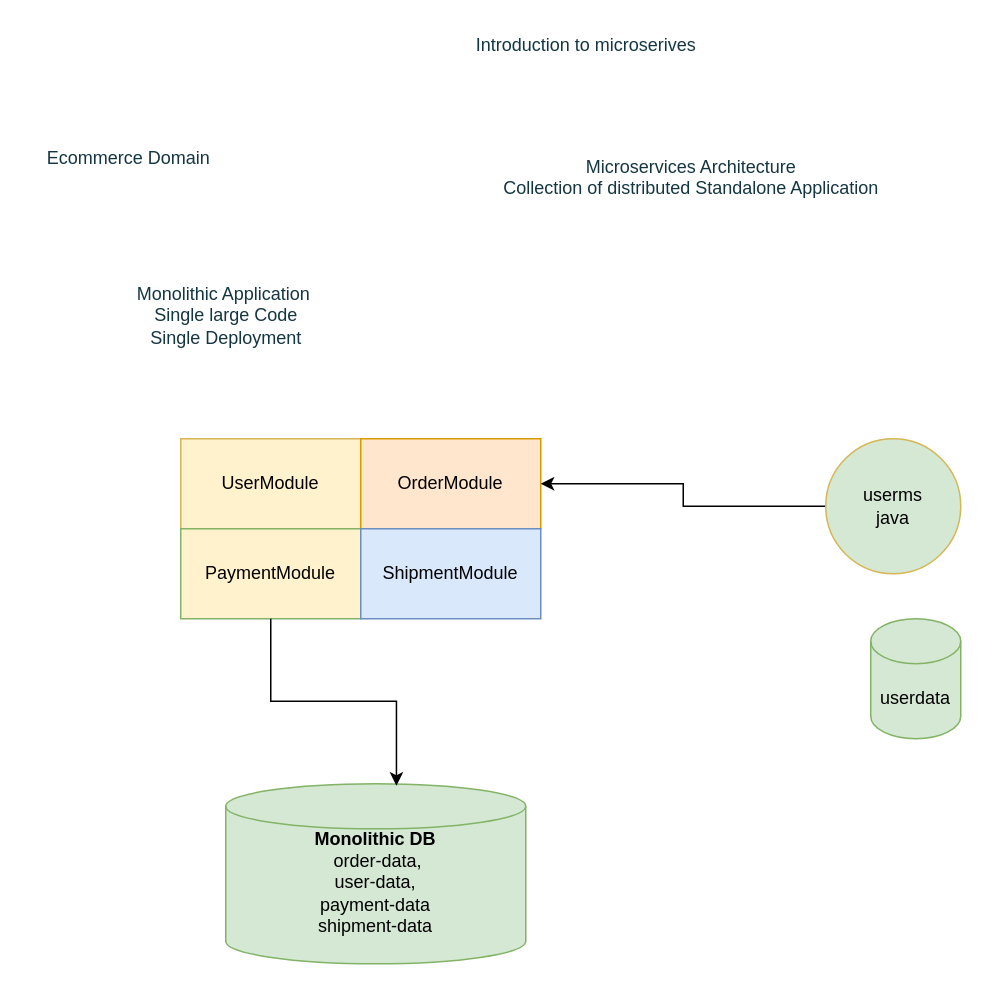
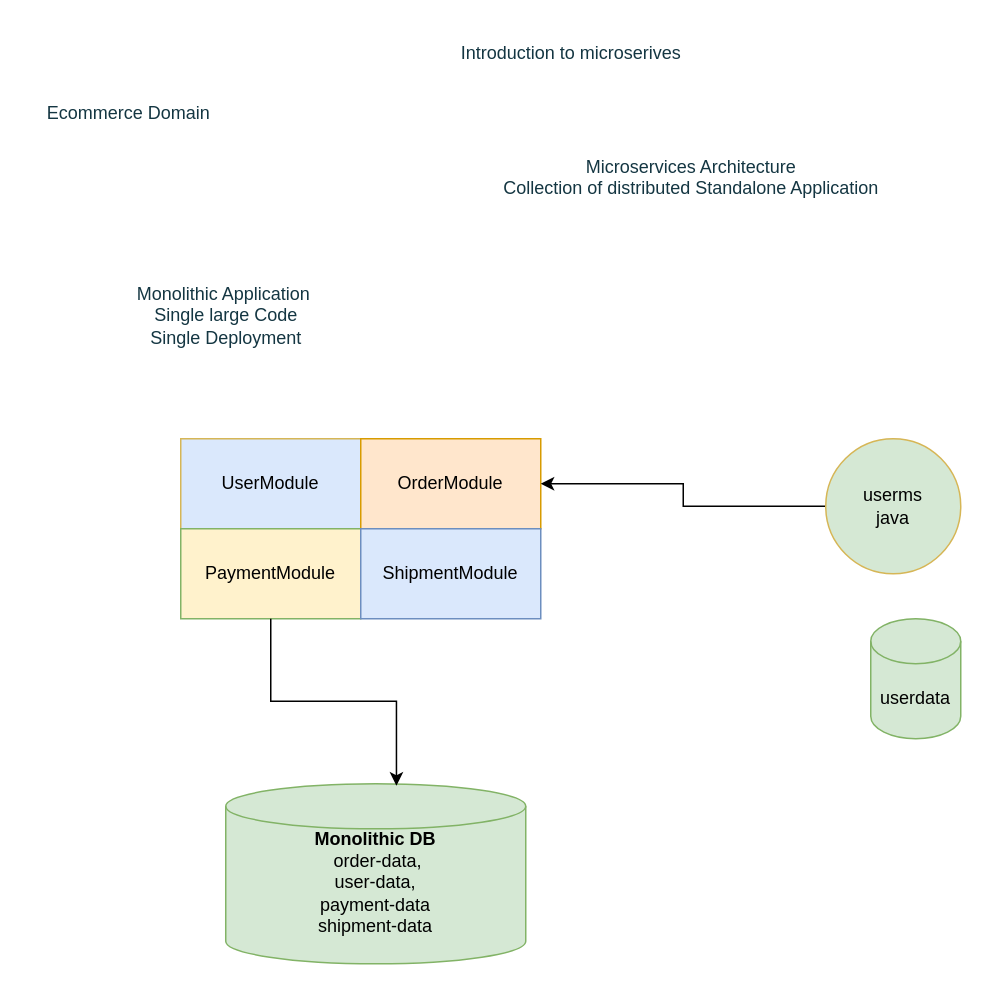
(586, 46) -> (571, 53)
(128, 169) -> (128, 124)
(271, 484) -> (271, 484)
